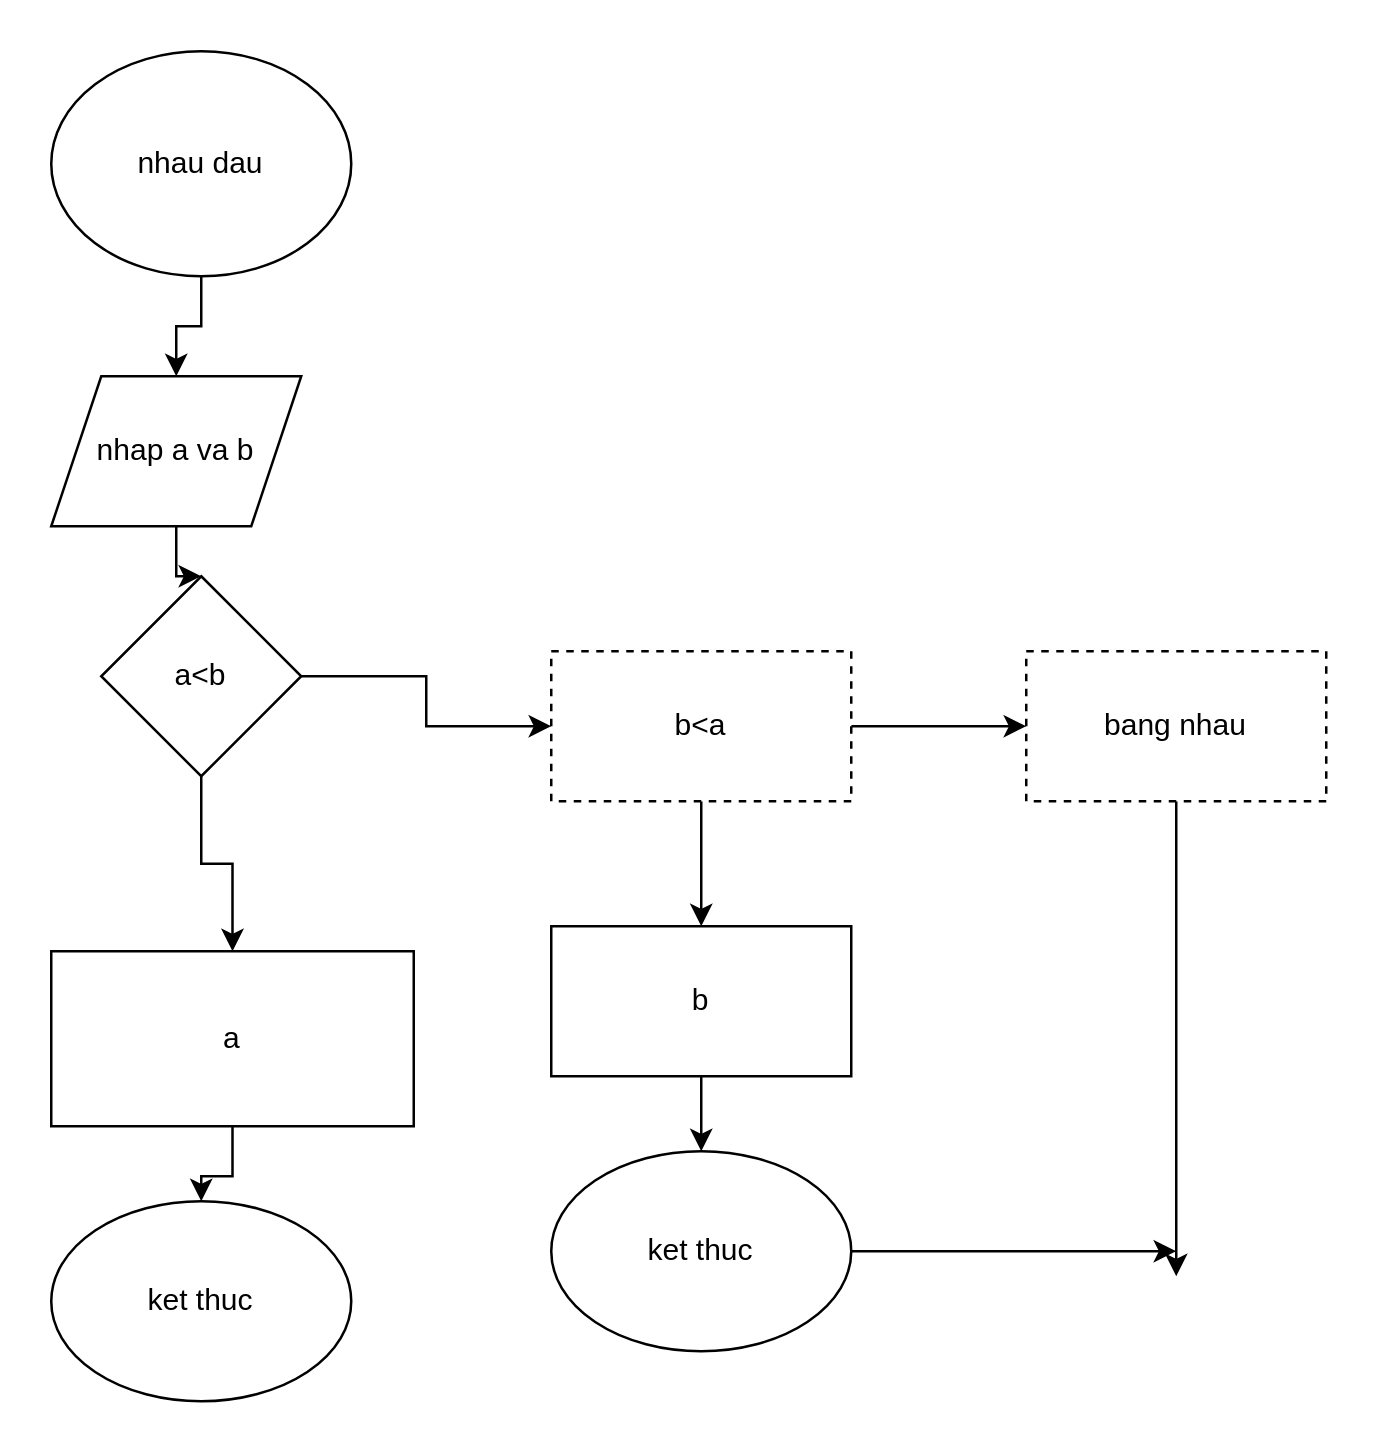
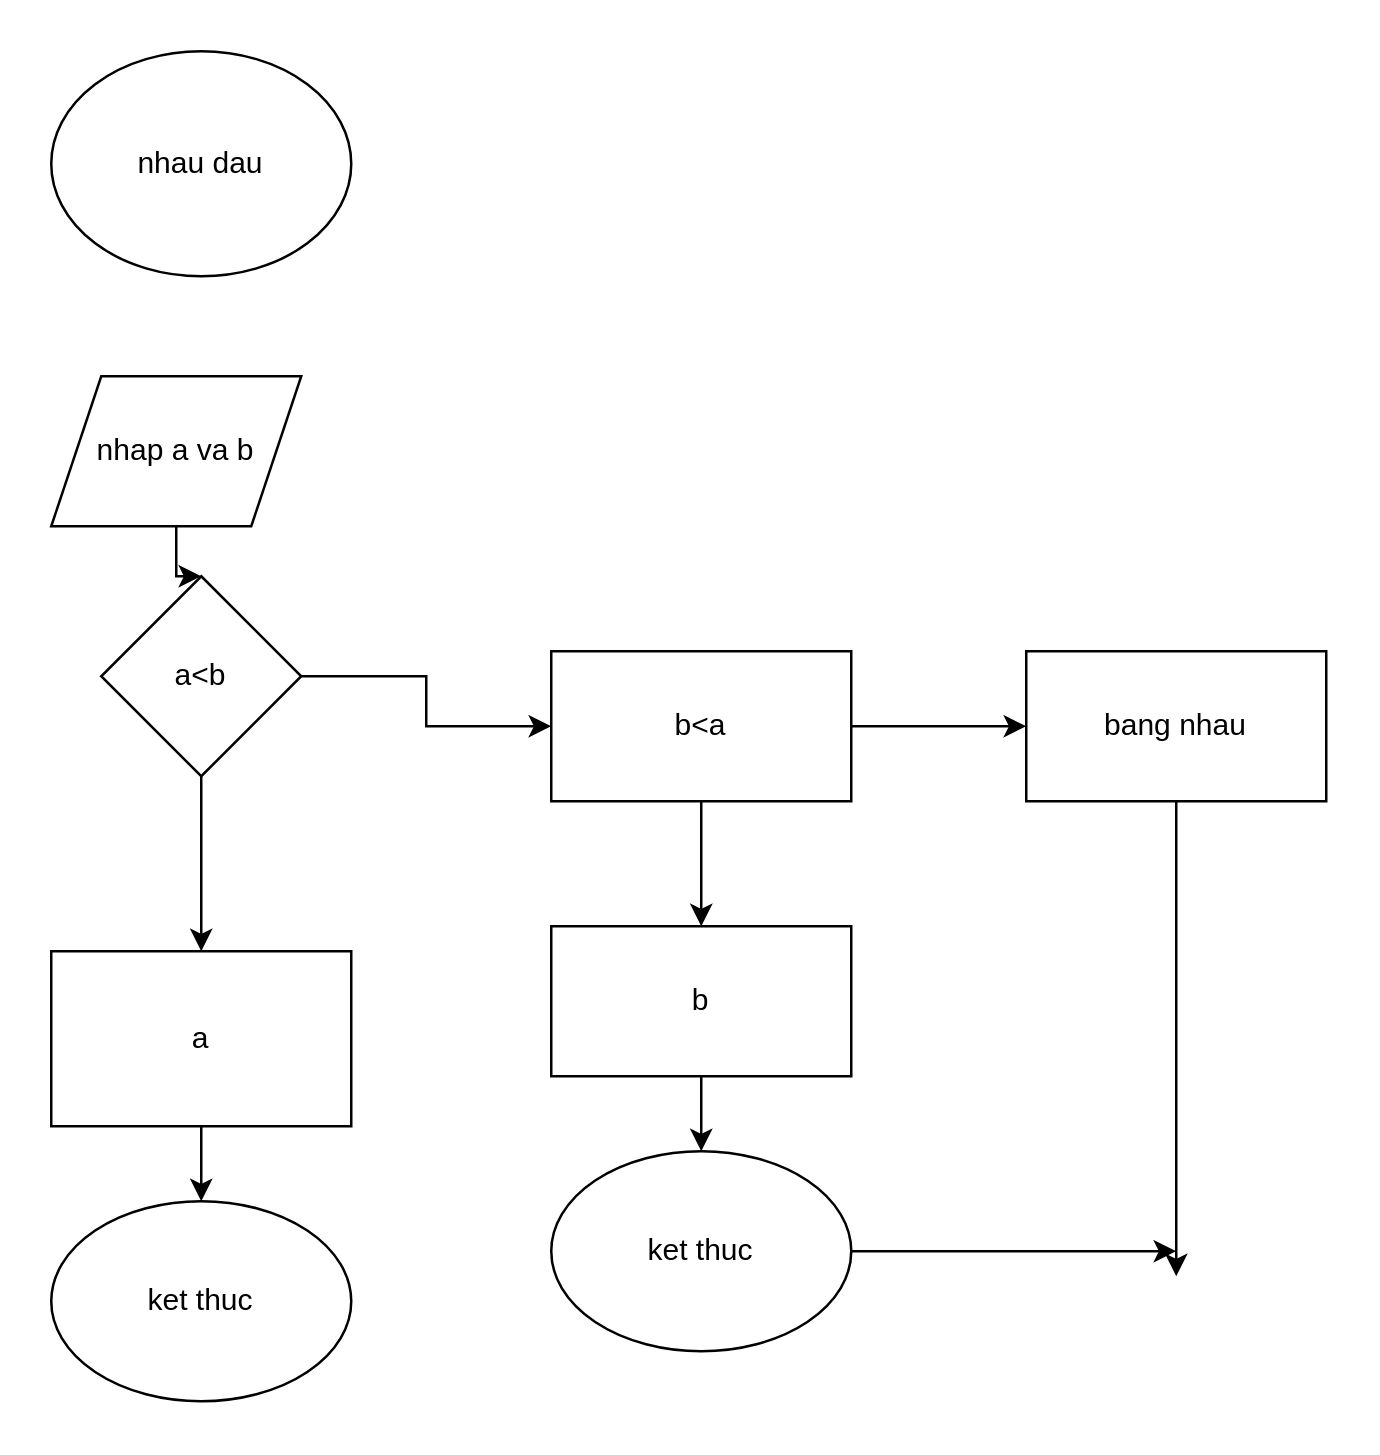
(197, 326) -> none
(701, 726) -> (701, 726)
(1176, 726) -> (1176, 726)
(233, 1039) -> (201, 1039)
